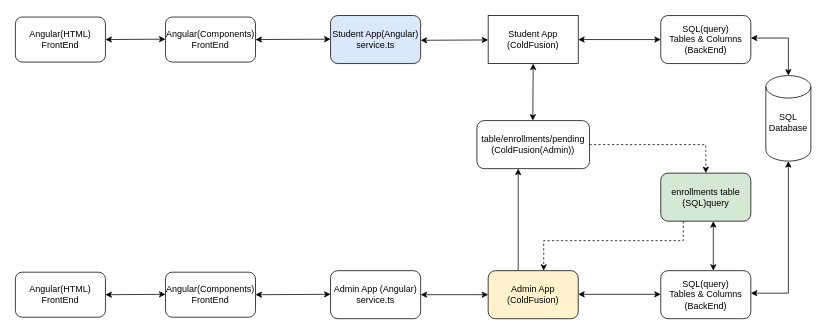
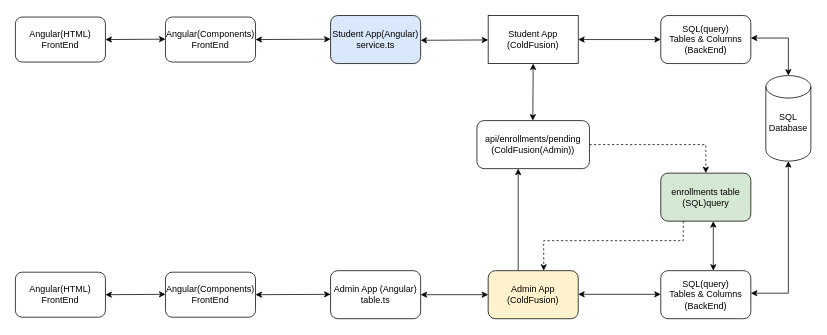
(533, 144) -> (533, 144)
(375, 294) -> (375, 294)
